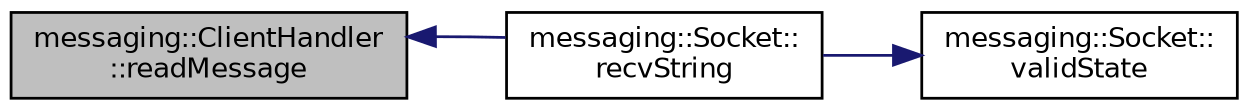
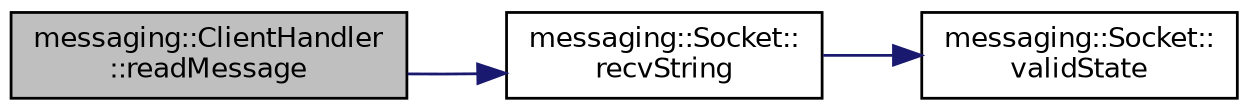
(470, 37) -> (443, 74)
